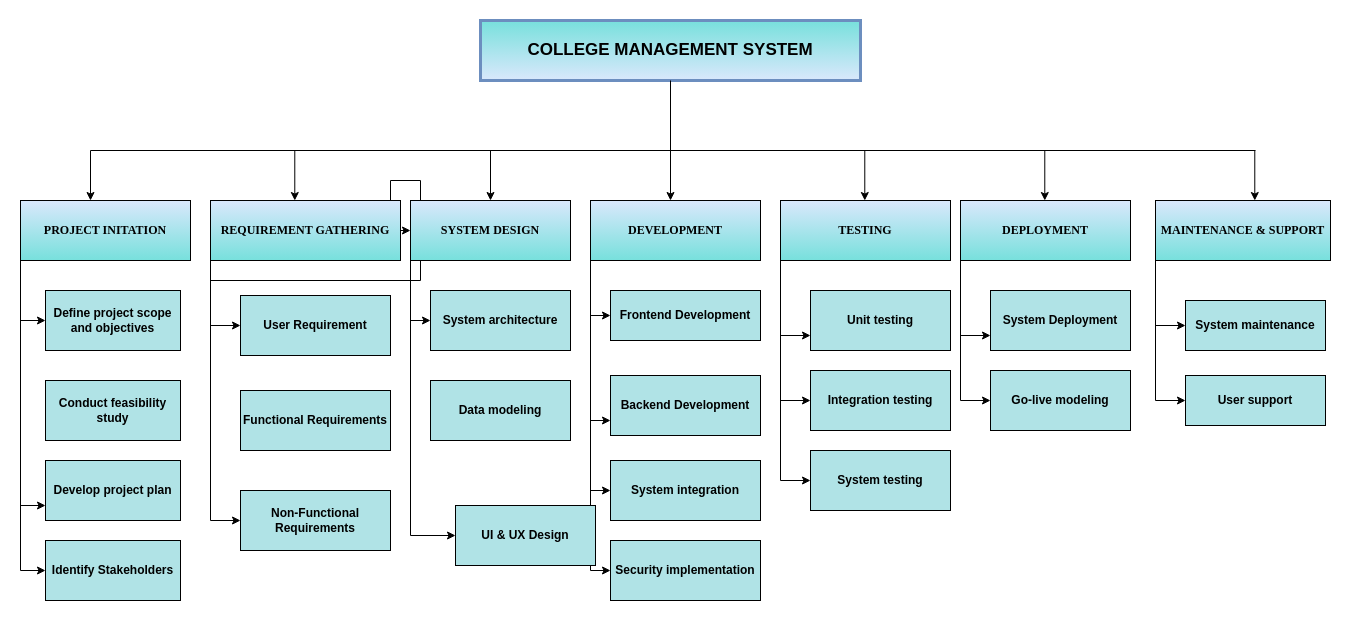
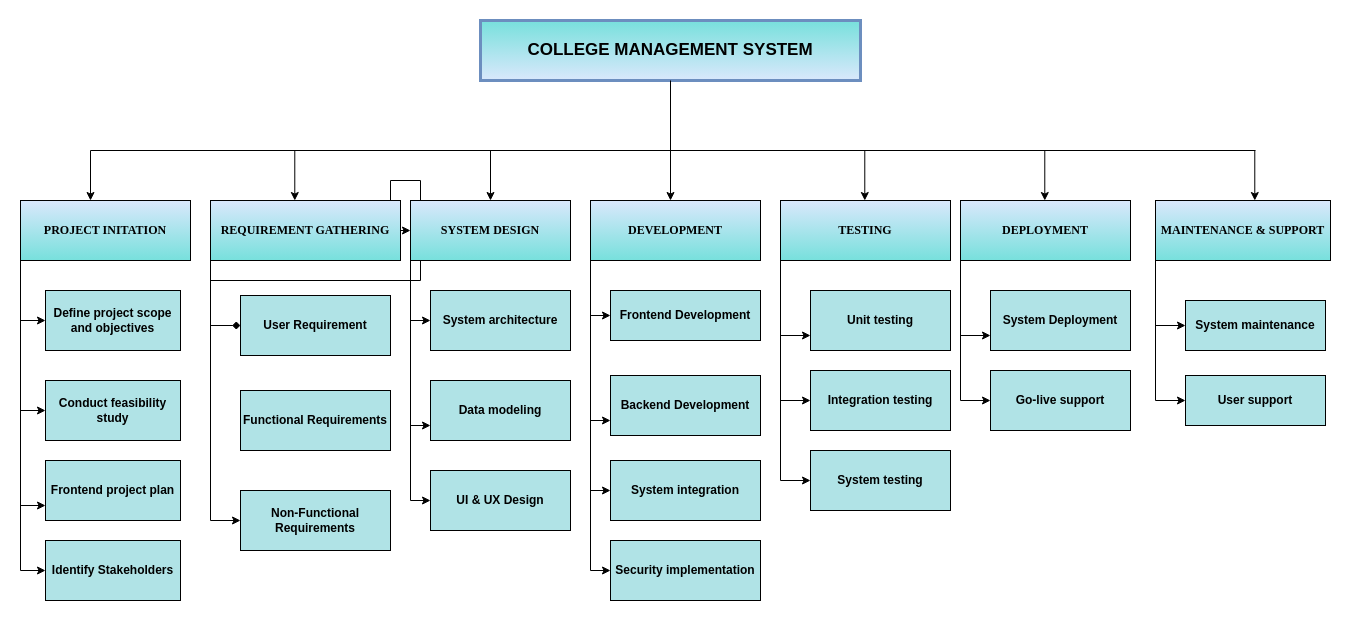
(232, 326) -> (231, 326)
(1061, 401) -> (1061, 401)
none -> (30, 411)
none -> (418, 426)
(113, 491) -> (113, 491)
(526, 536) -> (501, 501)
